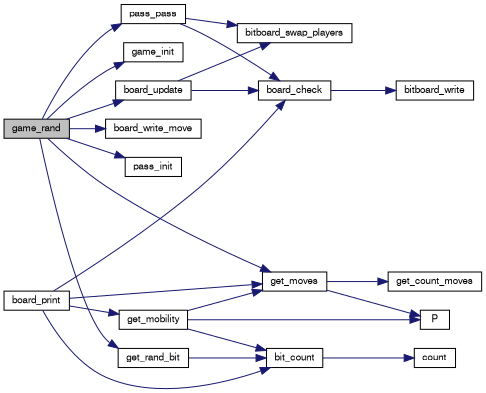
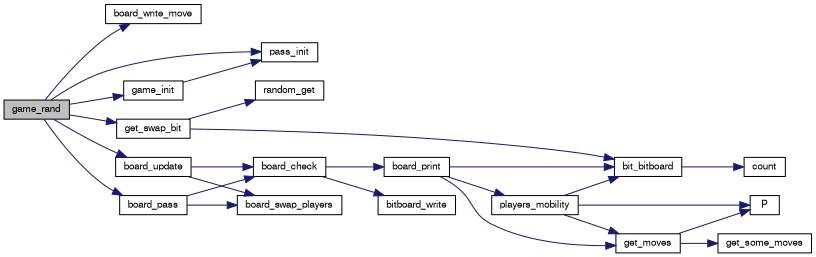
(153, 14) -> (153, 205)
(295, 33) -> (290, 205)
none -> (217, 73)
none -> (290, 90)
(174, 208) -> (350, 167)
(149, 212) -> none
(435, 282) -> (765, 243)
(153, 320) -> (535, 205)
(153, 358) -> (153, 129)
(295, 358) -> (648, 167)
